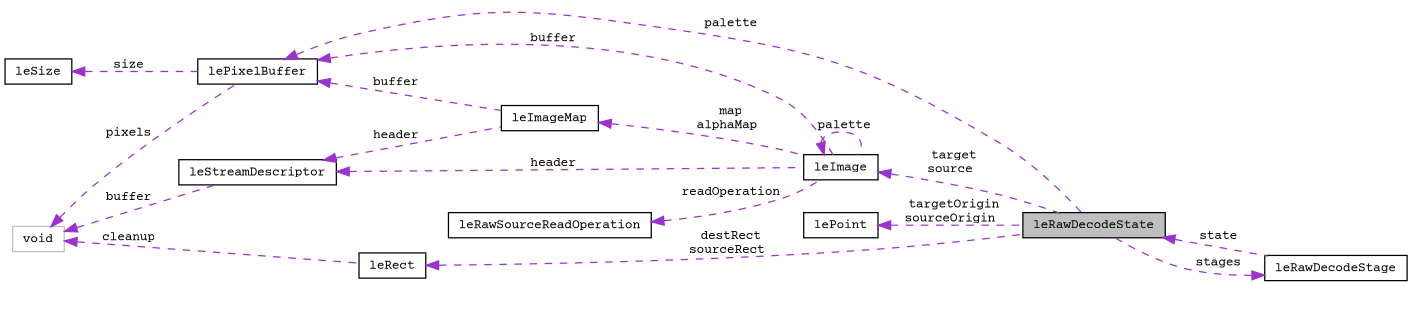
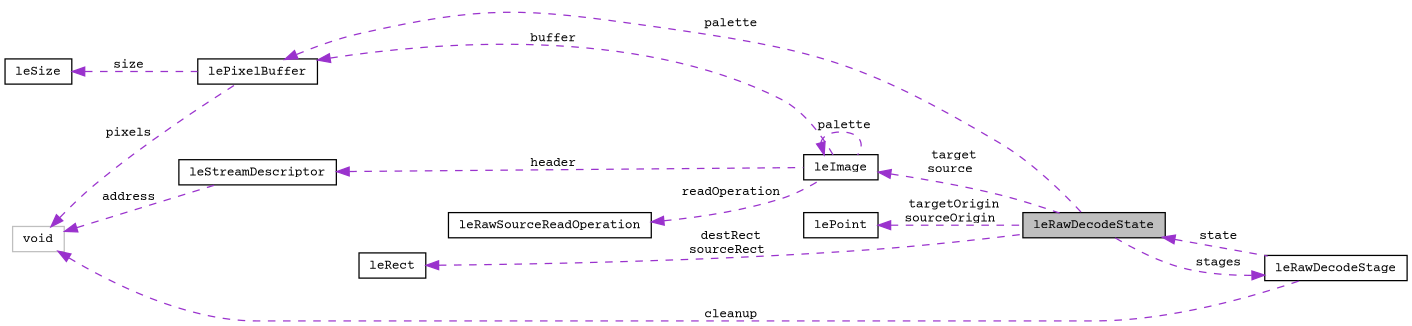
(550, 118) -> none
(125, 197) -> (125, 197)
(218, 252) -> (682, 321)
